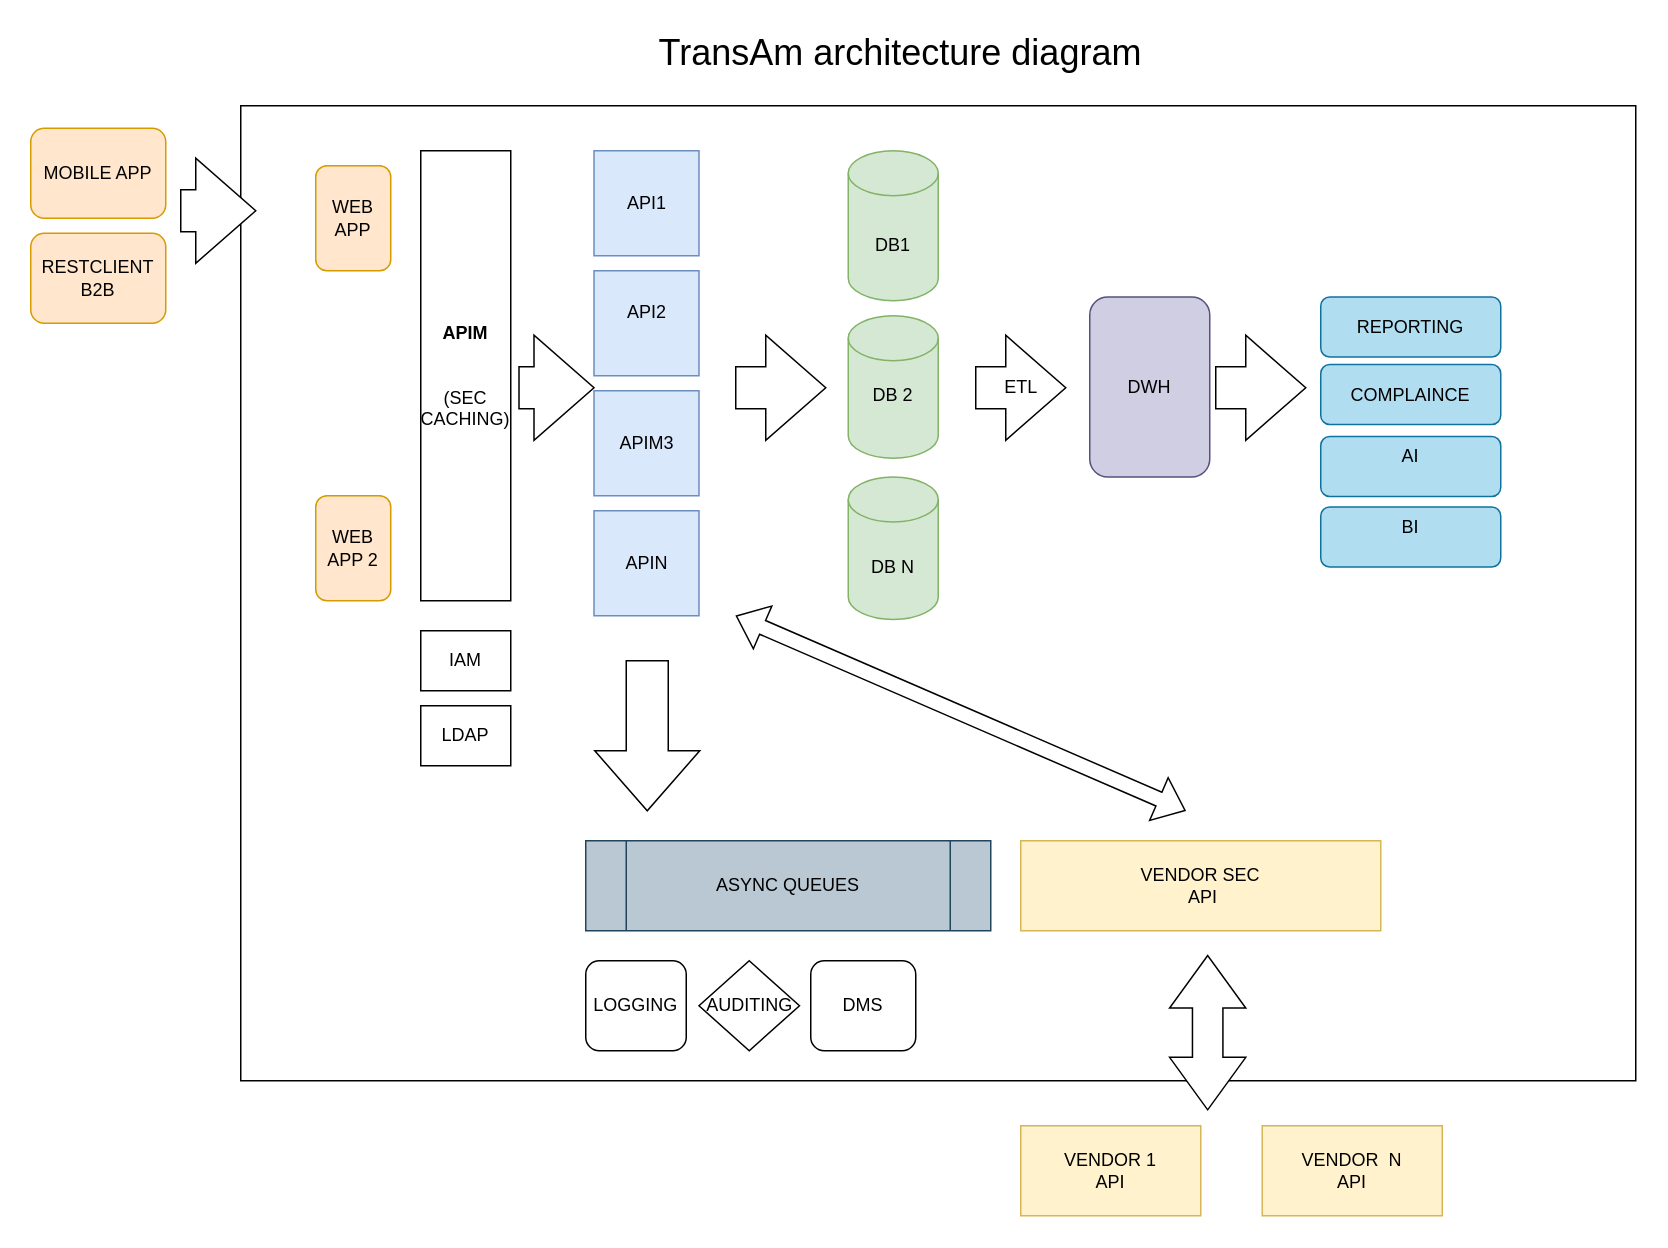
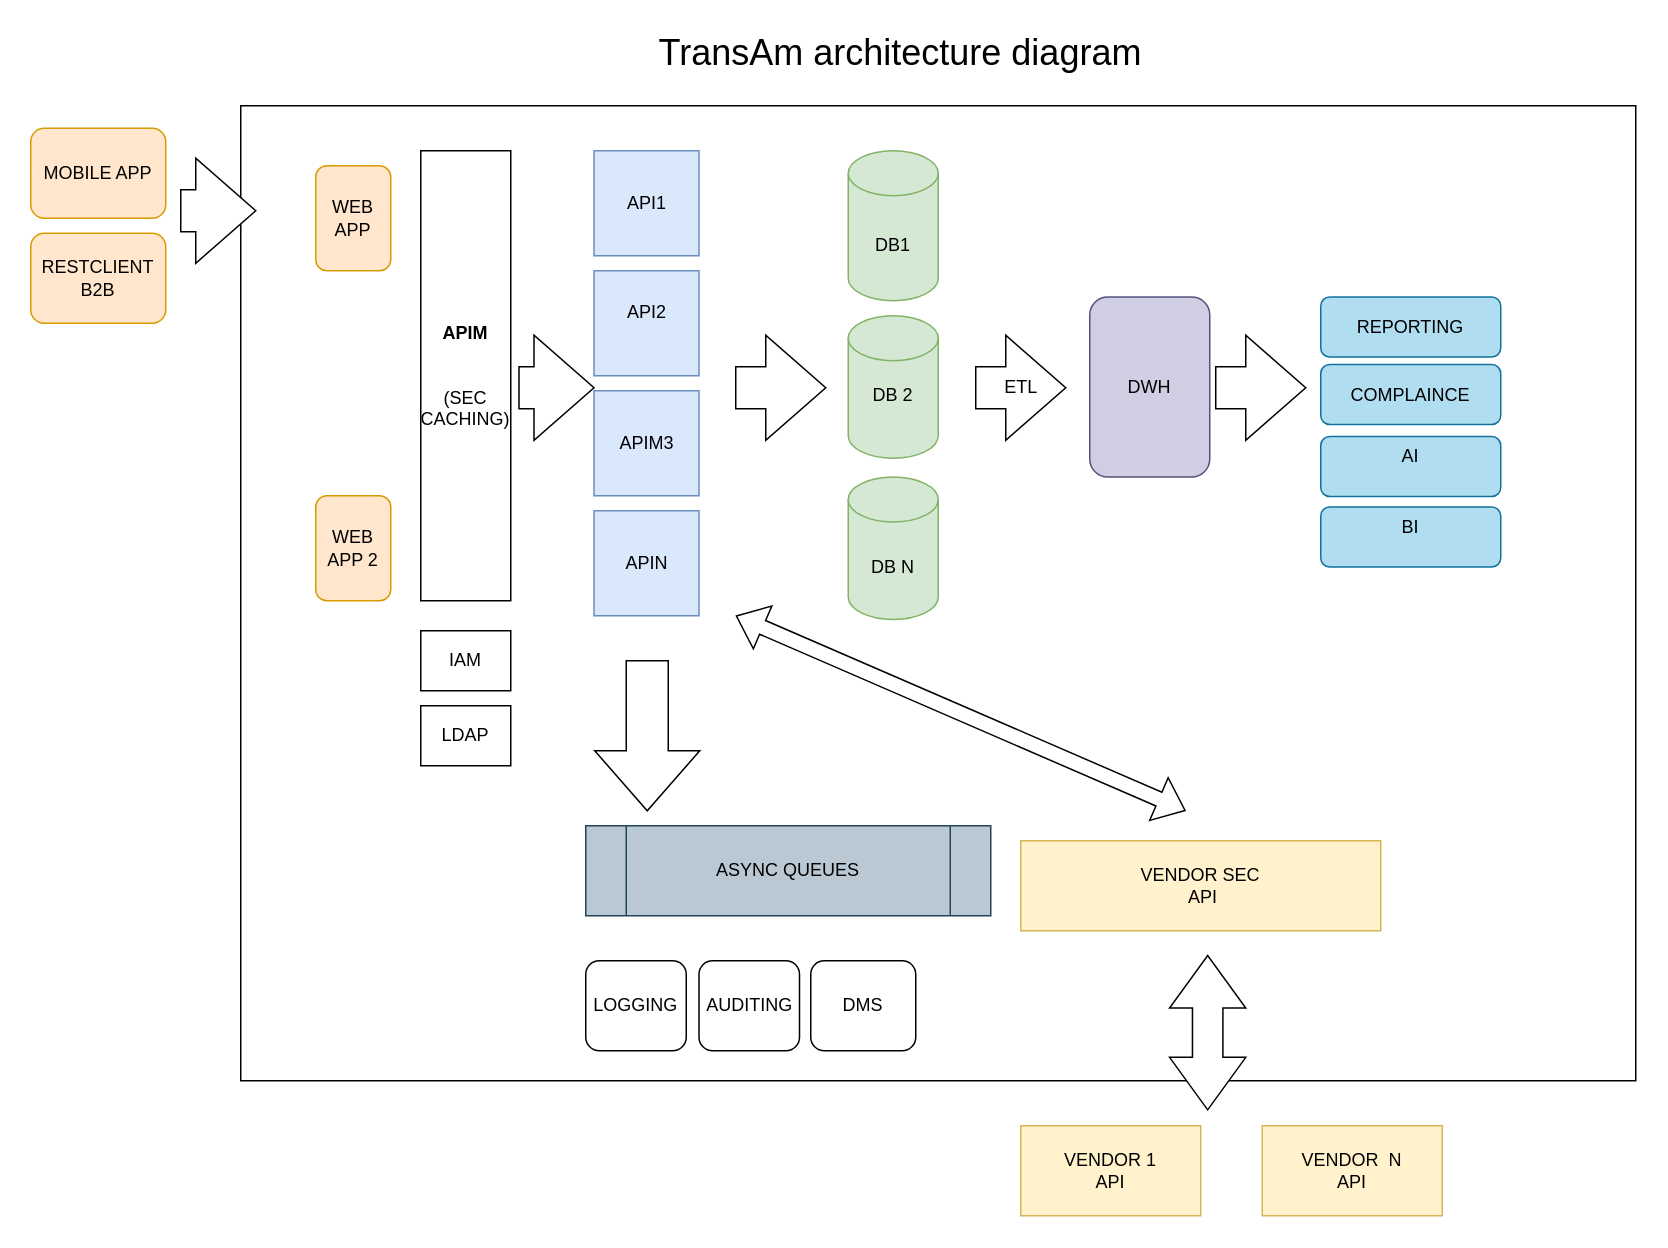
(788, 886) -> (788, 871)
(749, 1006) -> (749, 1006)
